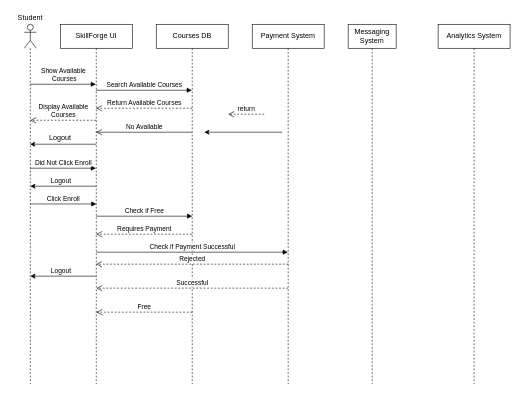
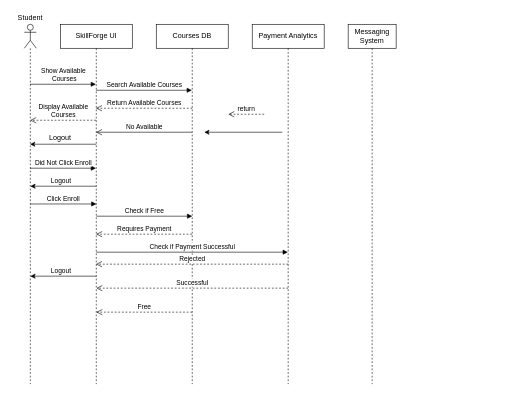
(288, 36) -> (288, 36)
(474, 204) -> none
